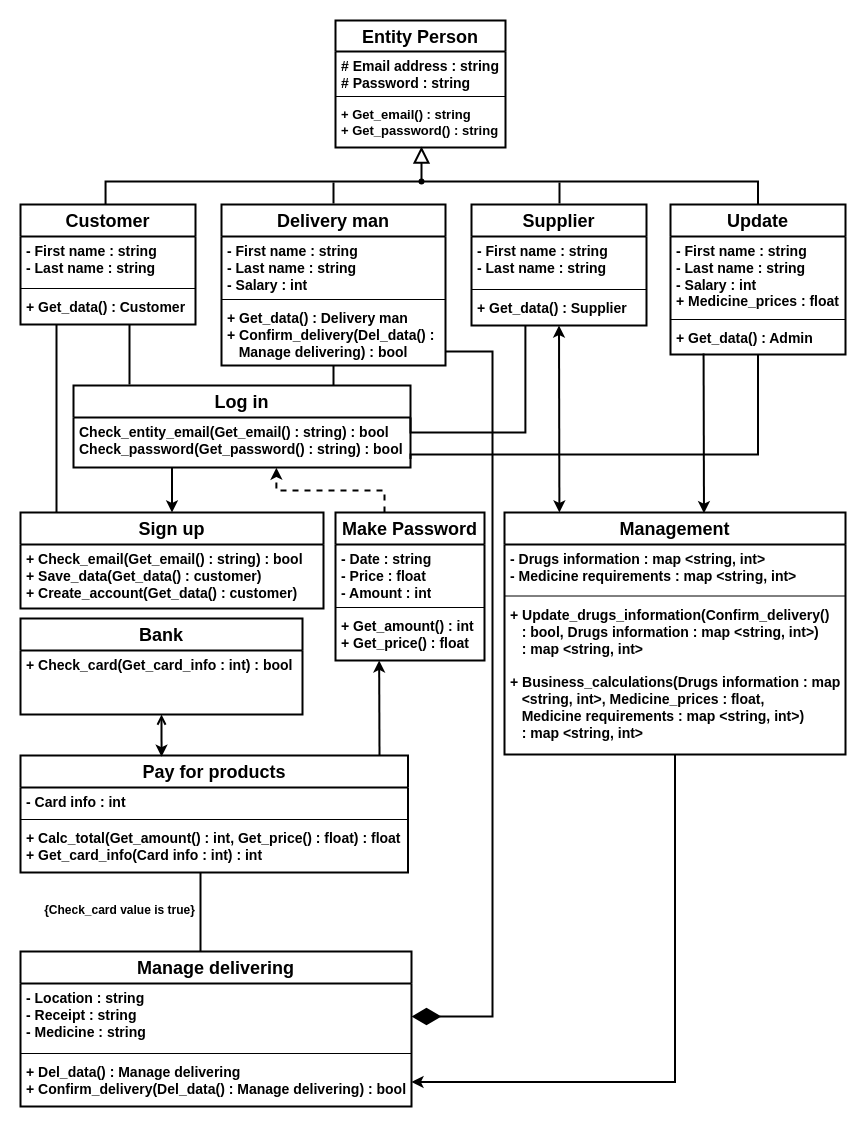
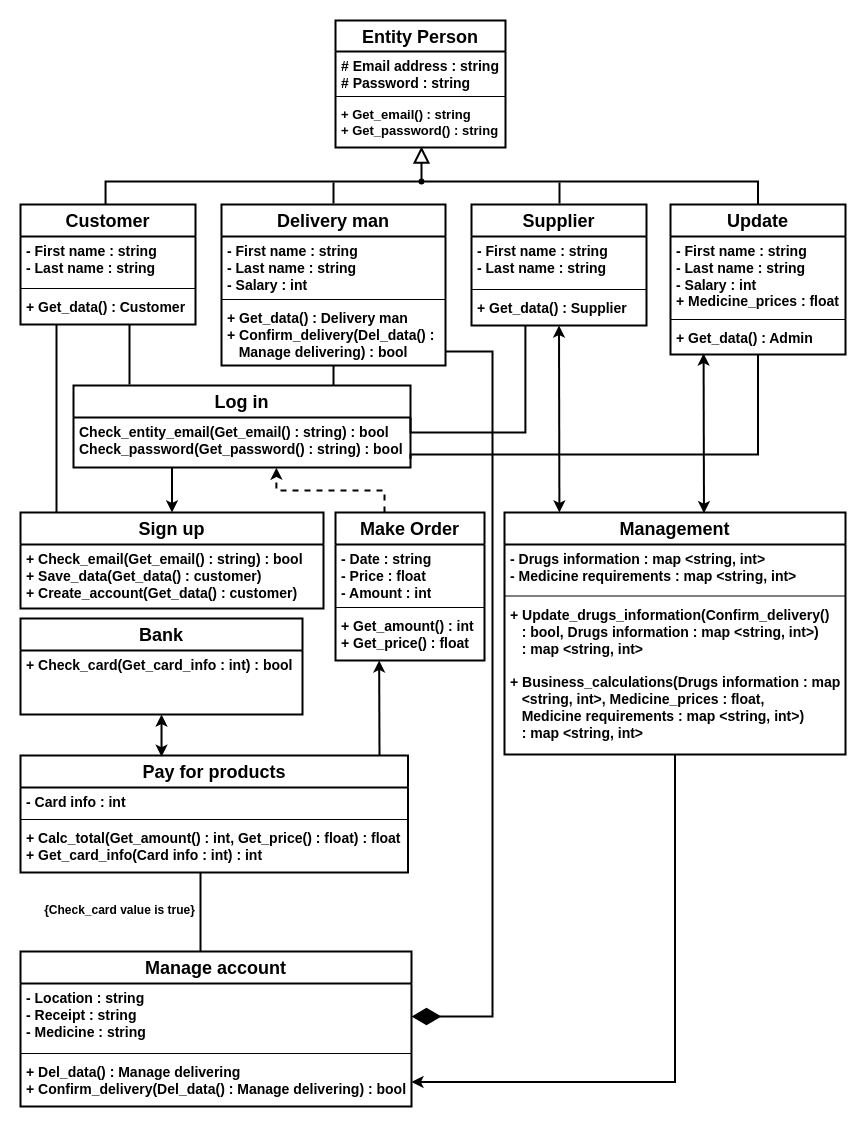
(704, 361) -> (704, 364)
(410, 527) -> (410, 527)
(162, 723) -> (162, 725)
(216, 966) -> (216, 966)
